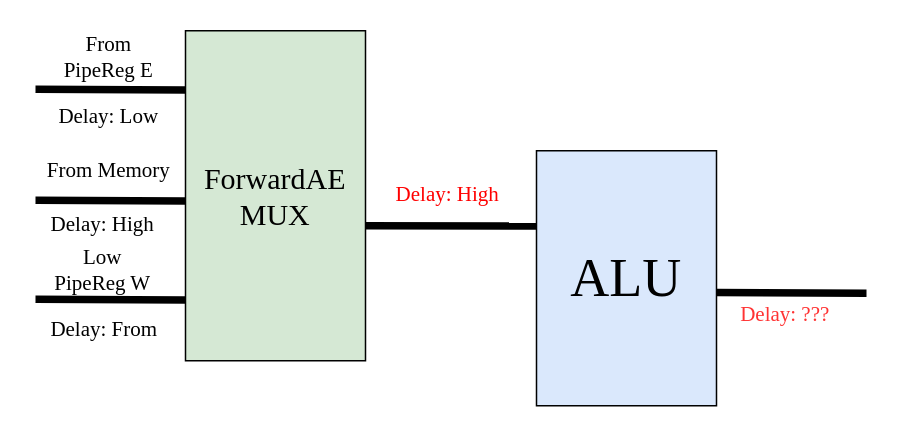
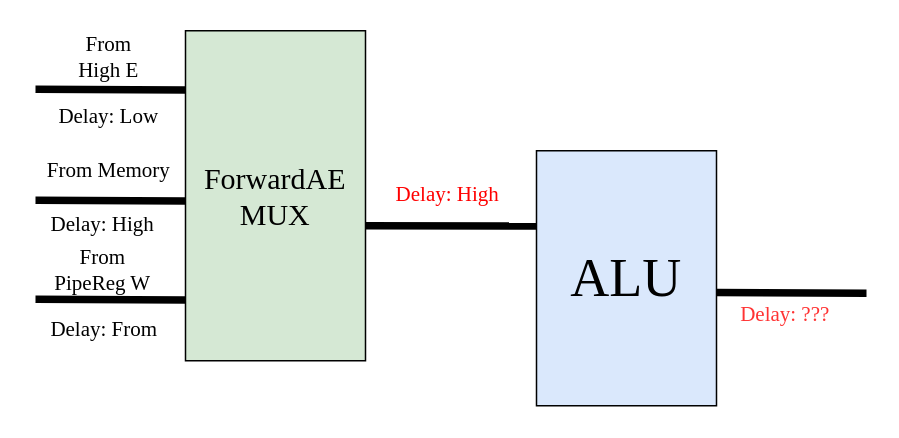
(109, 58) -> (109, 58)
(103, 271) -> (103, 271)
